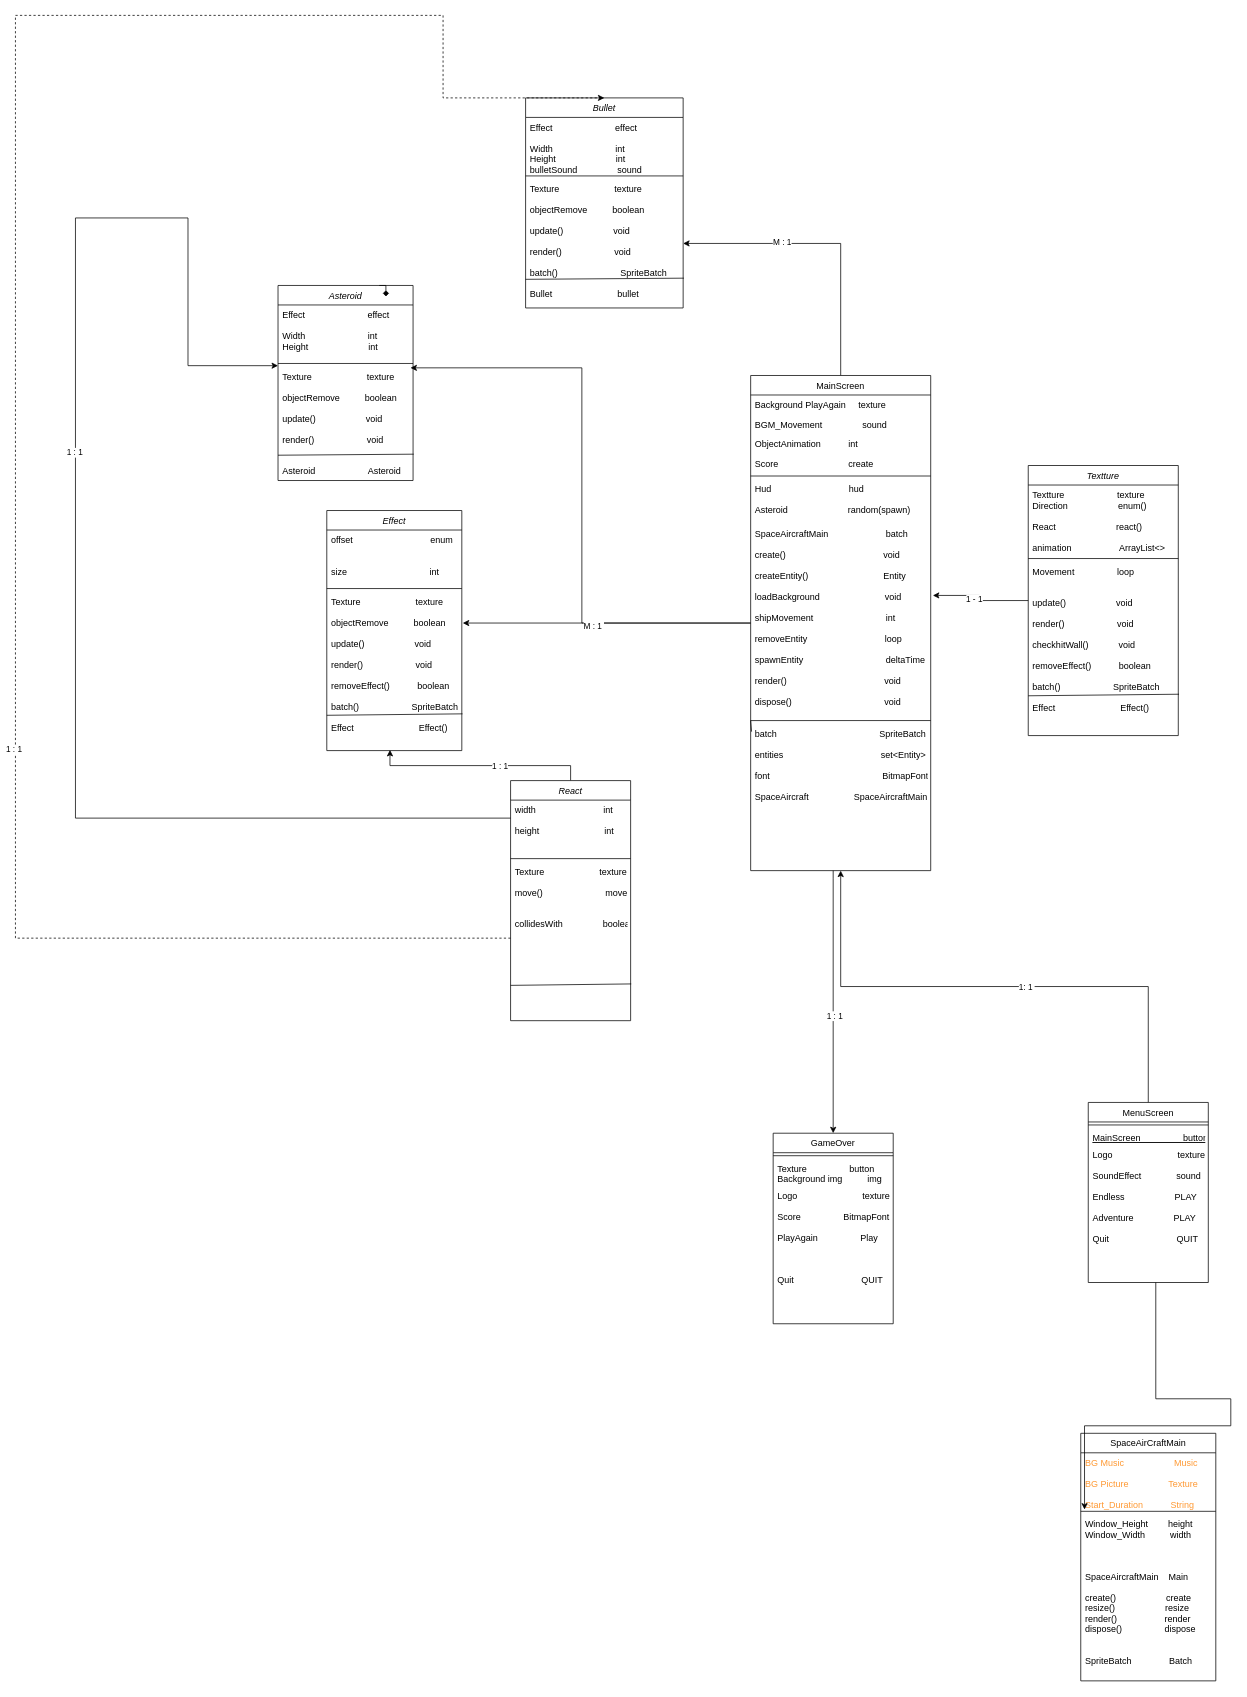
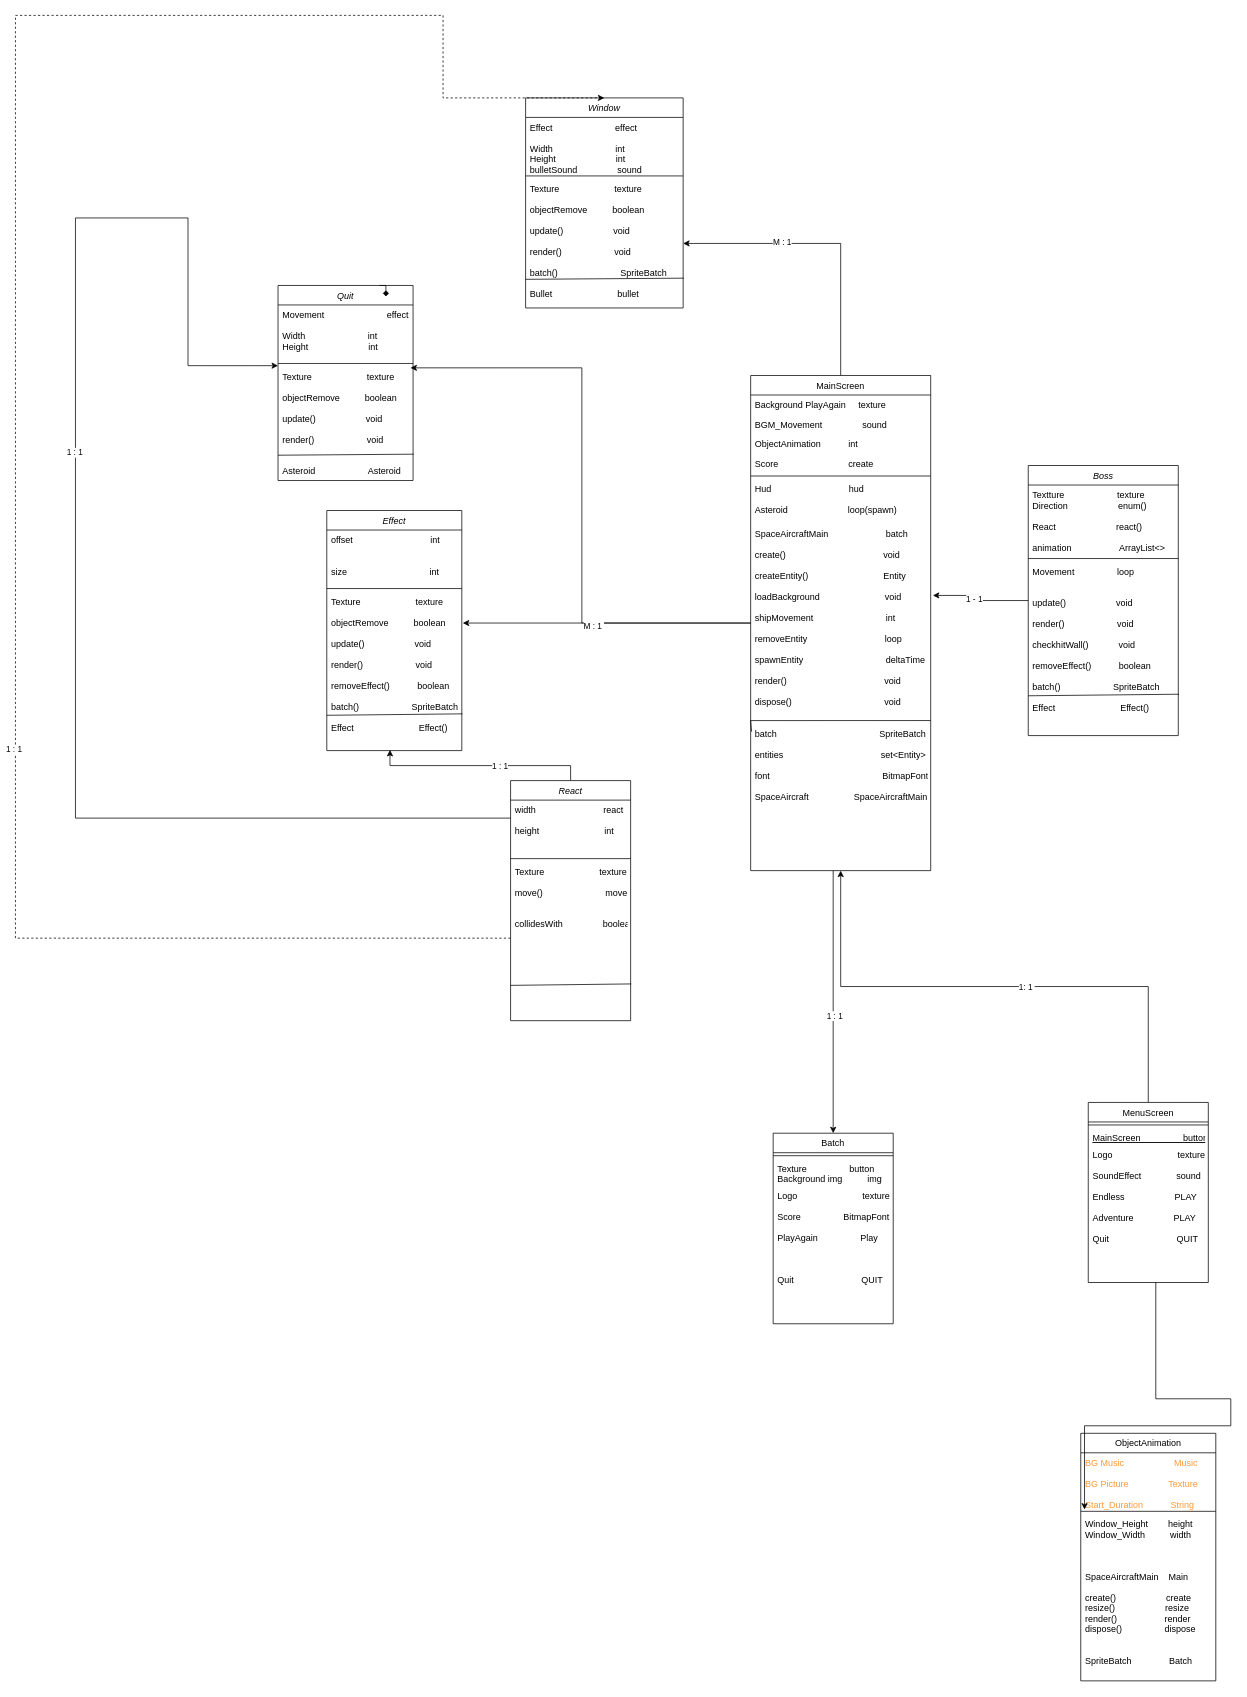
(604, 108) -> (604, 108)
(345, 296) -> (345, 296)
(361, 315) -> (366, 315)
(1103, 476) -> (1103, 476)
(848, 489) -> (848, 489)
(434, 540) -> (430, 540)
(600, 810) -> (607, 810)
(833, 1143) -> (833, 1143)
(1148, 1443) -> (1148, 1443)
